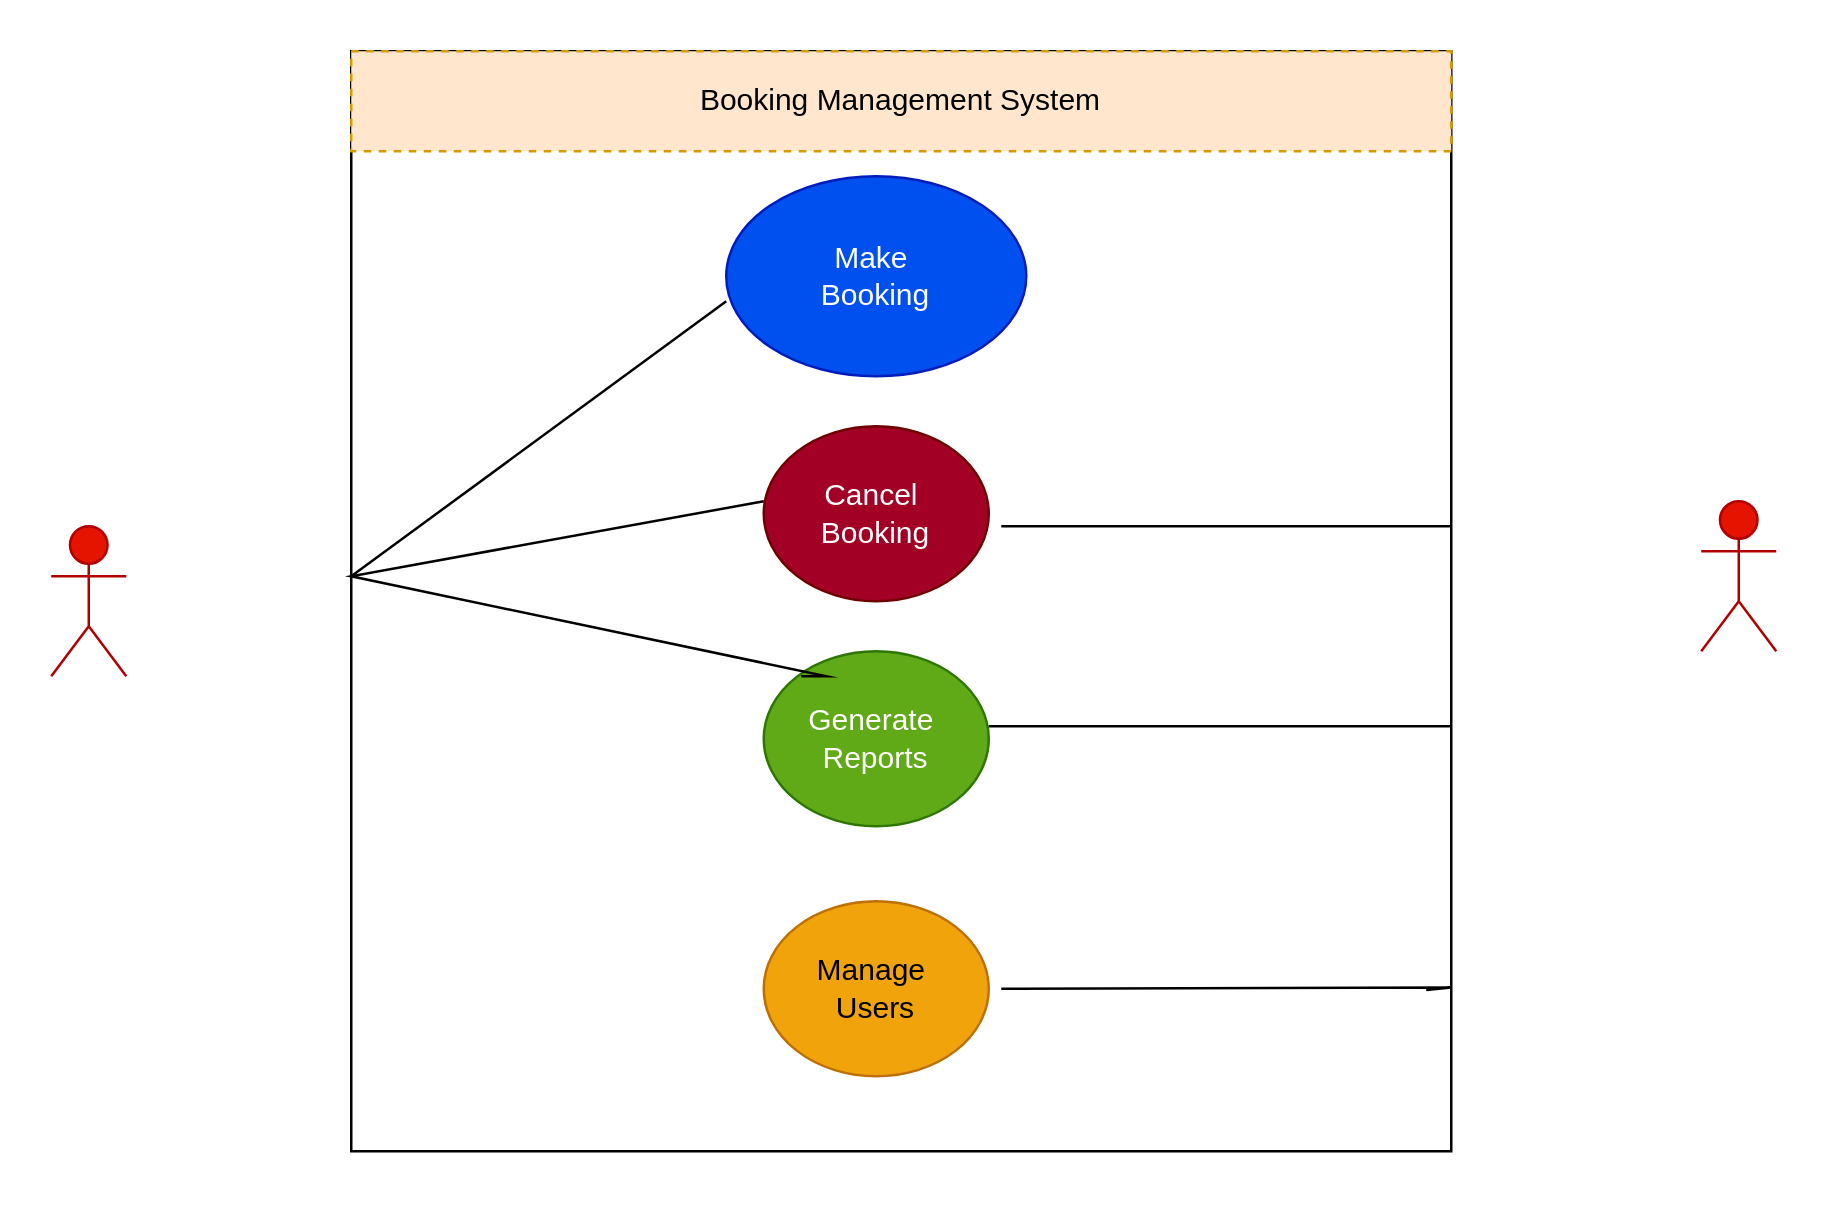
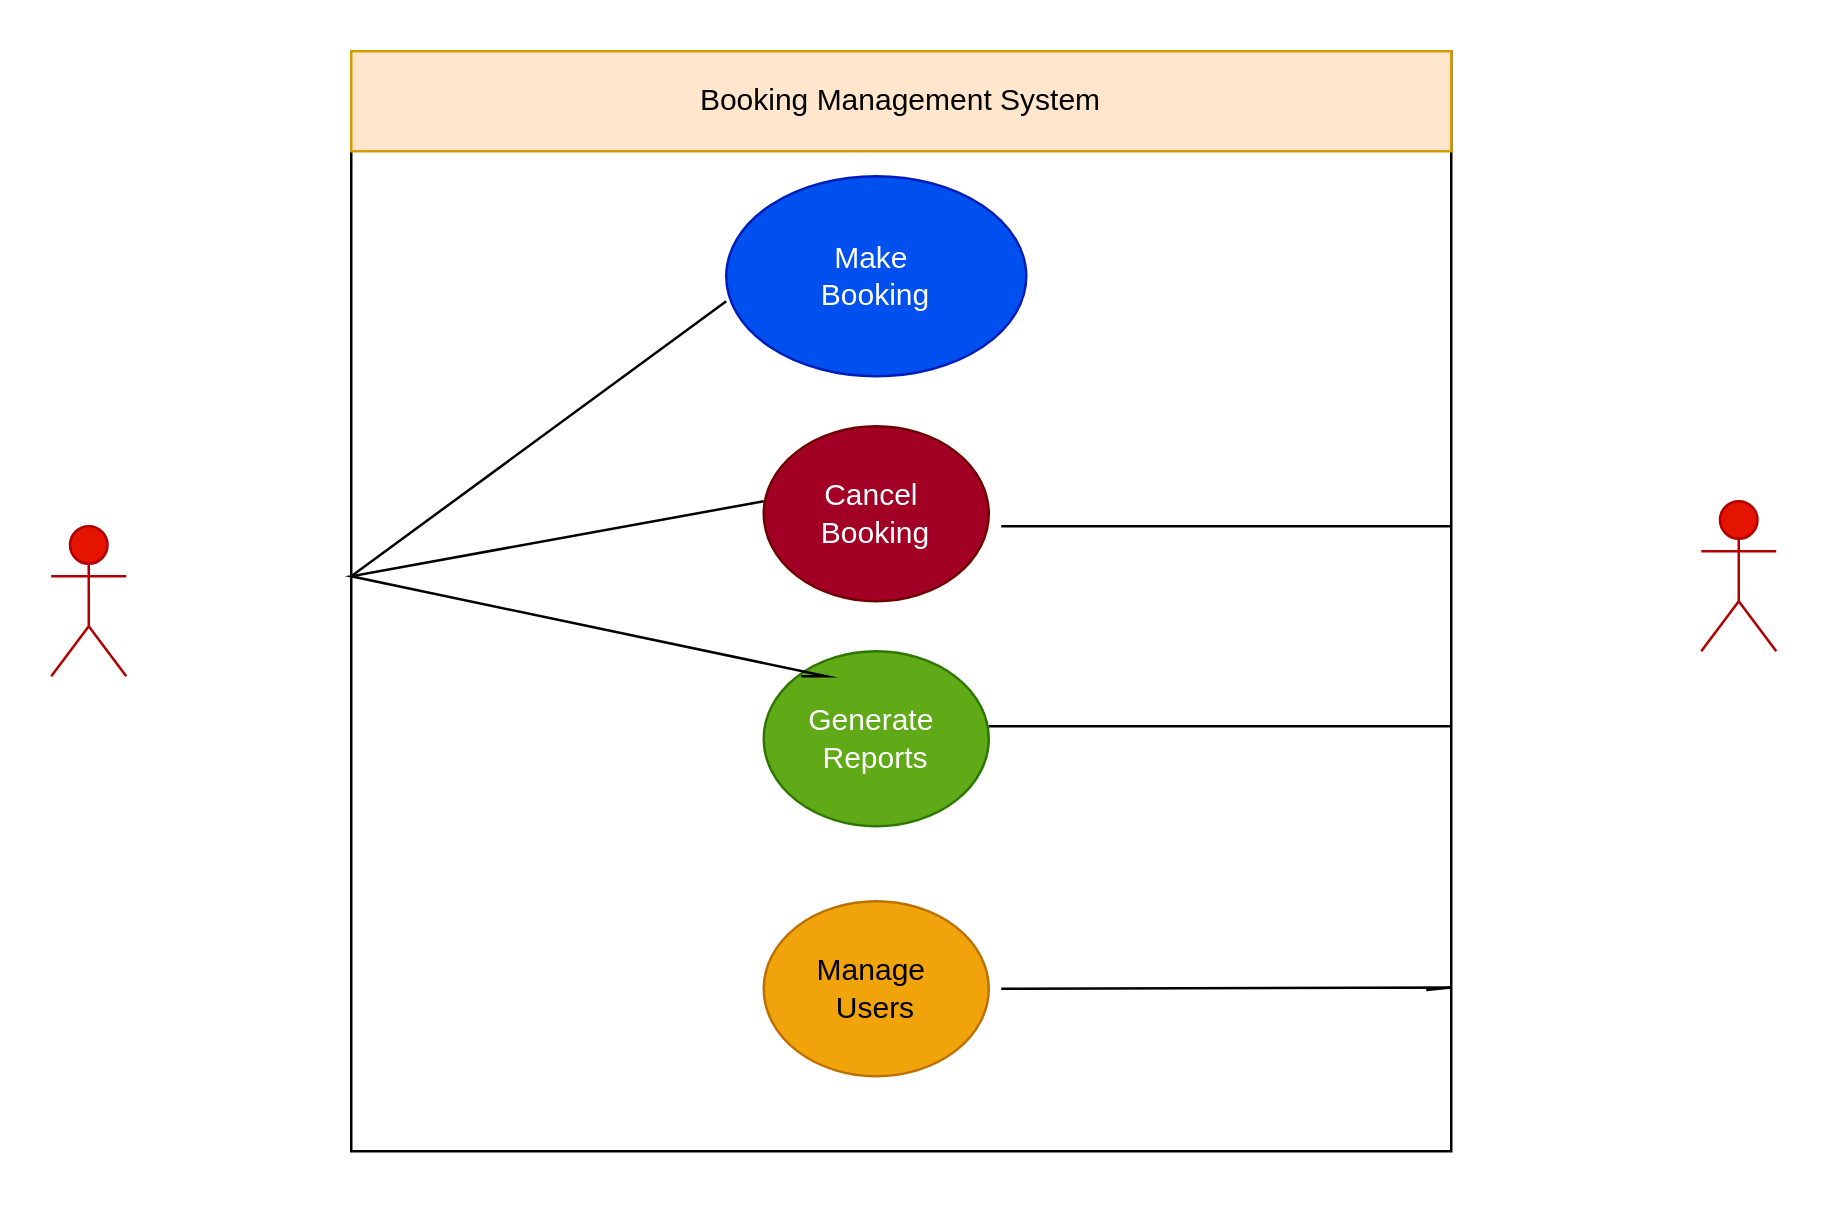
(901, 101) -> (901, 101)
